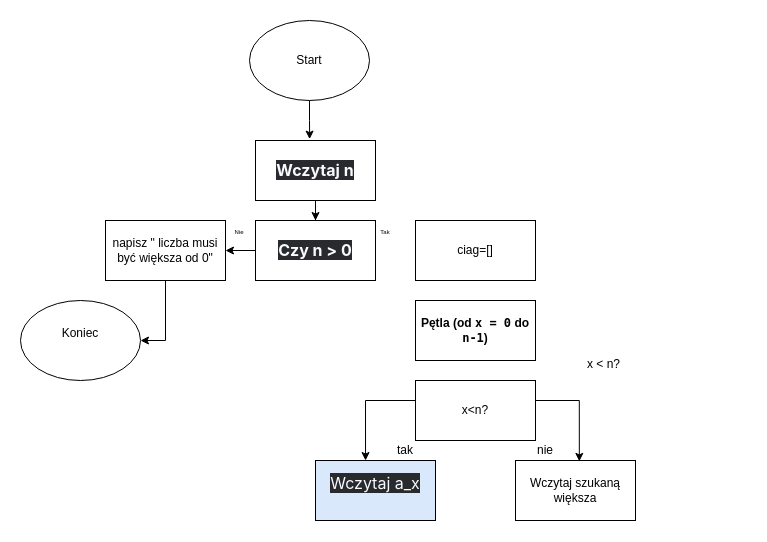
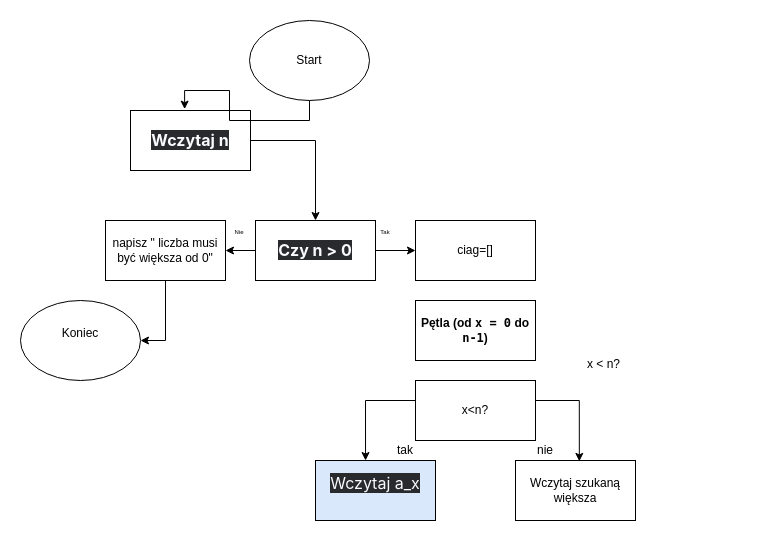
(316, 171) -> (191, 141)
none -> (392, 251)
